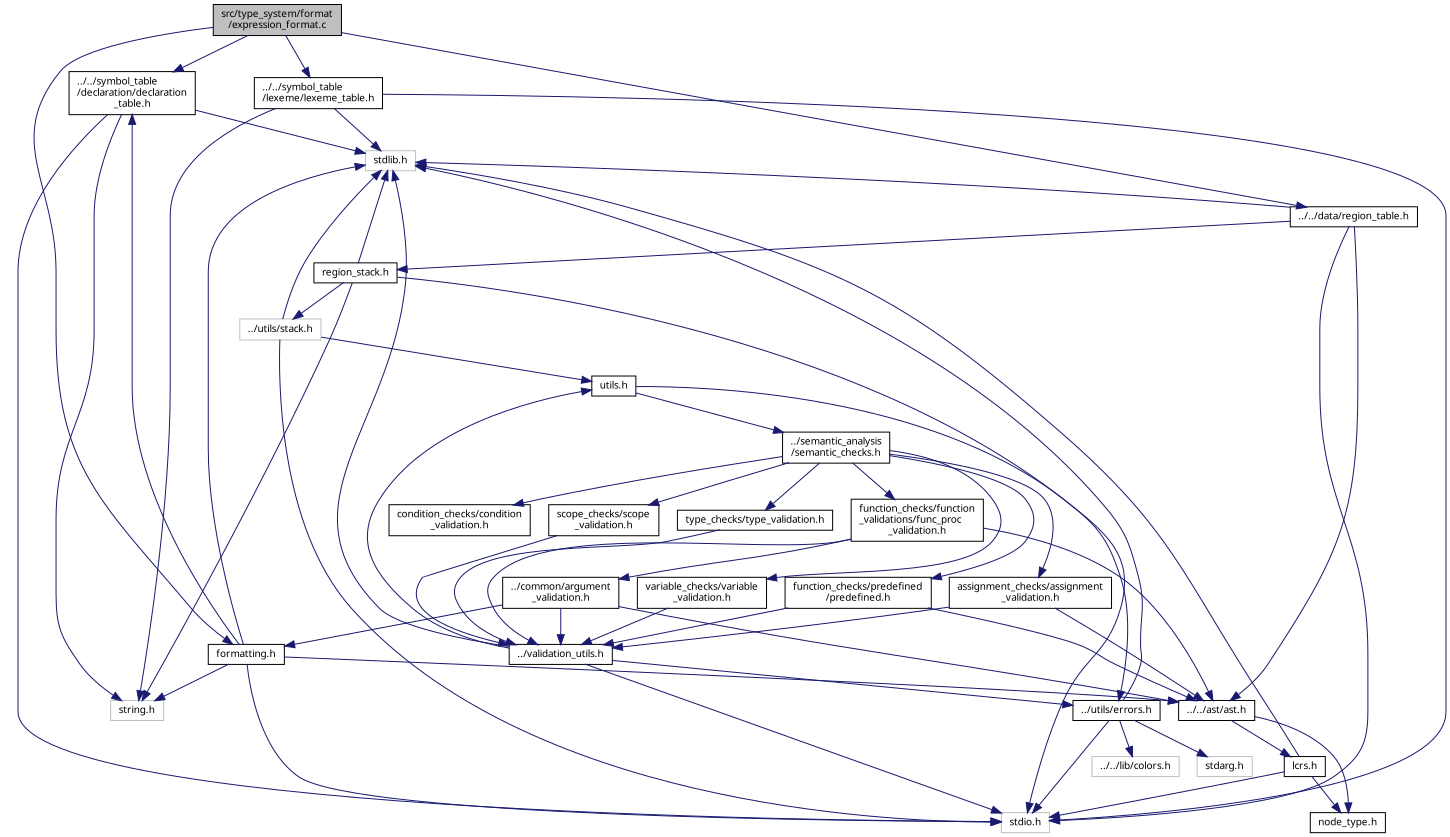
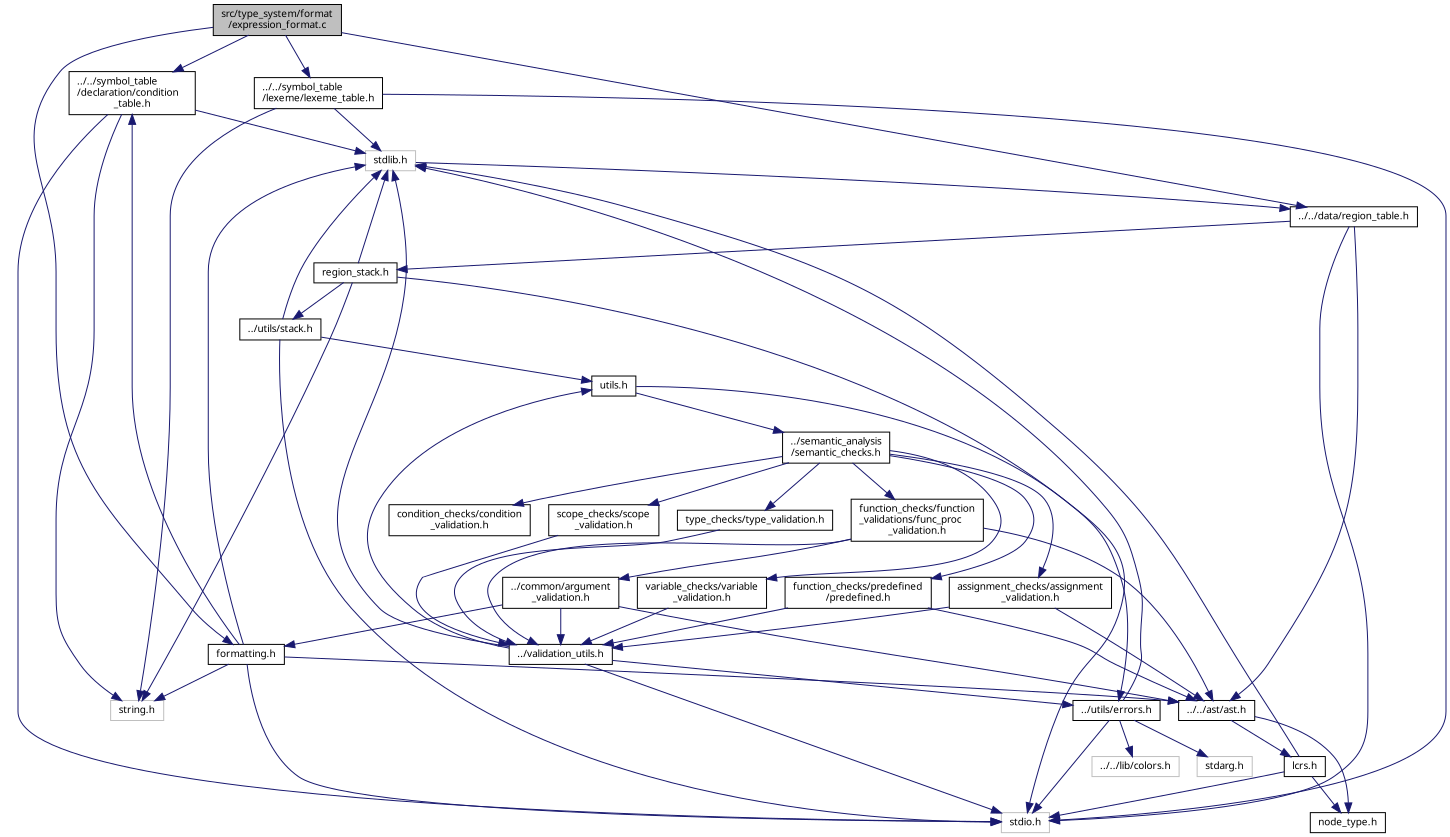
(132, 93) -> (132, 93)
(858, 180) -> (848, 180)
(280, 329) -> (280, 329)
